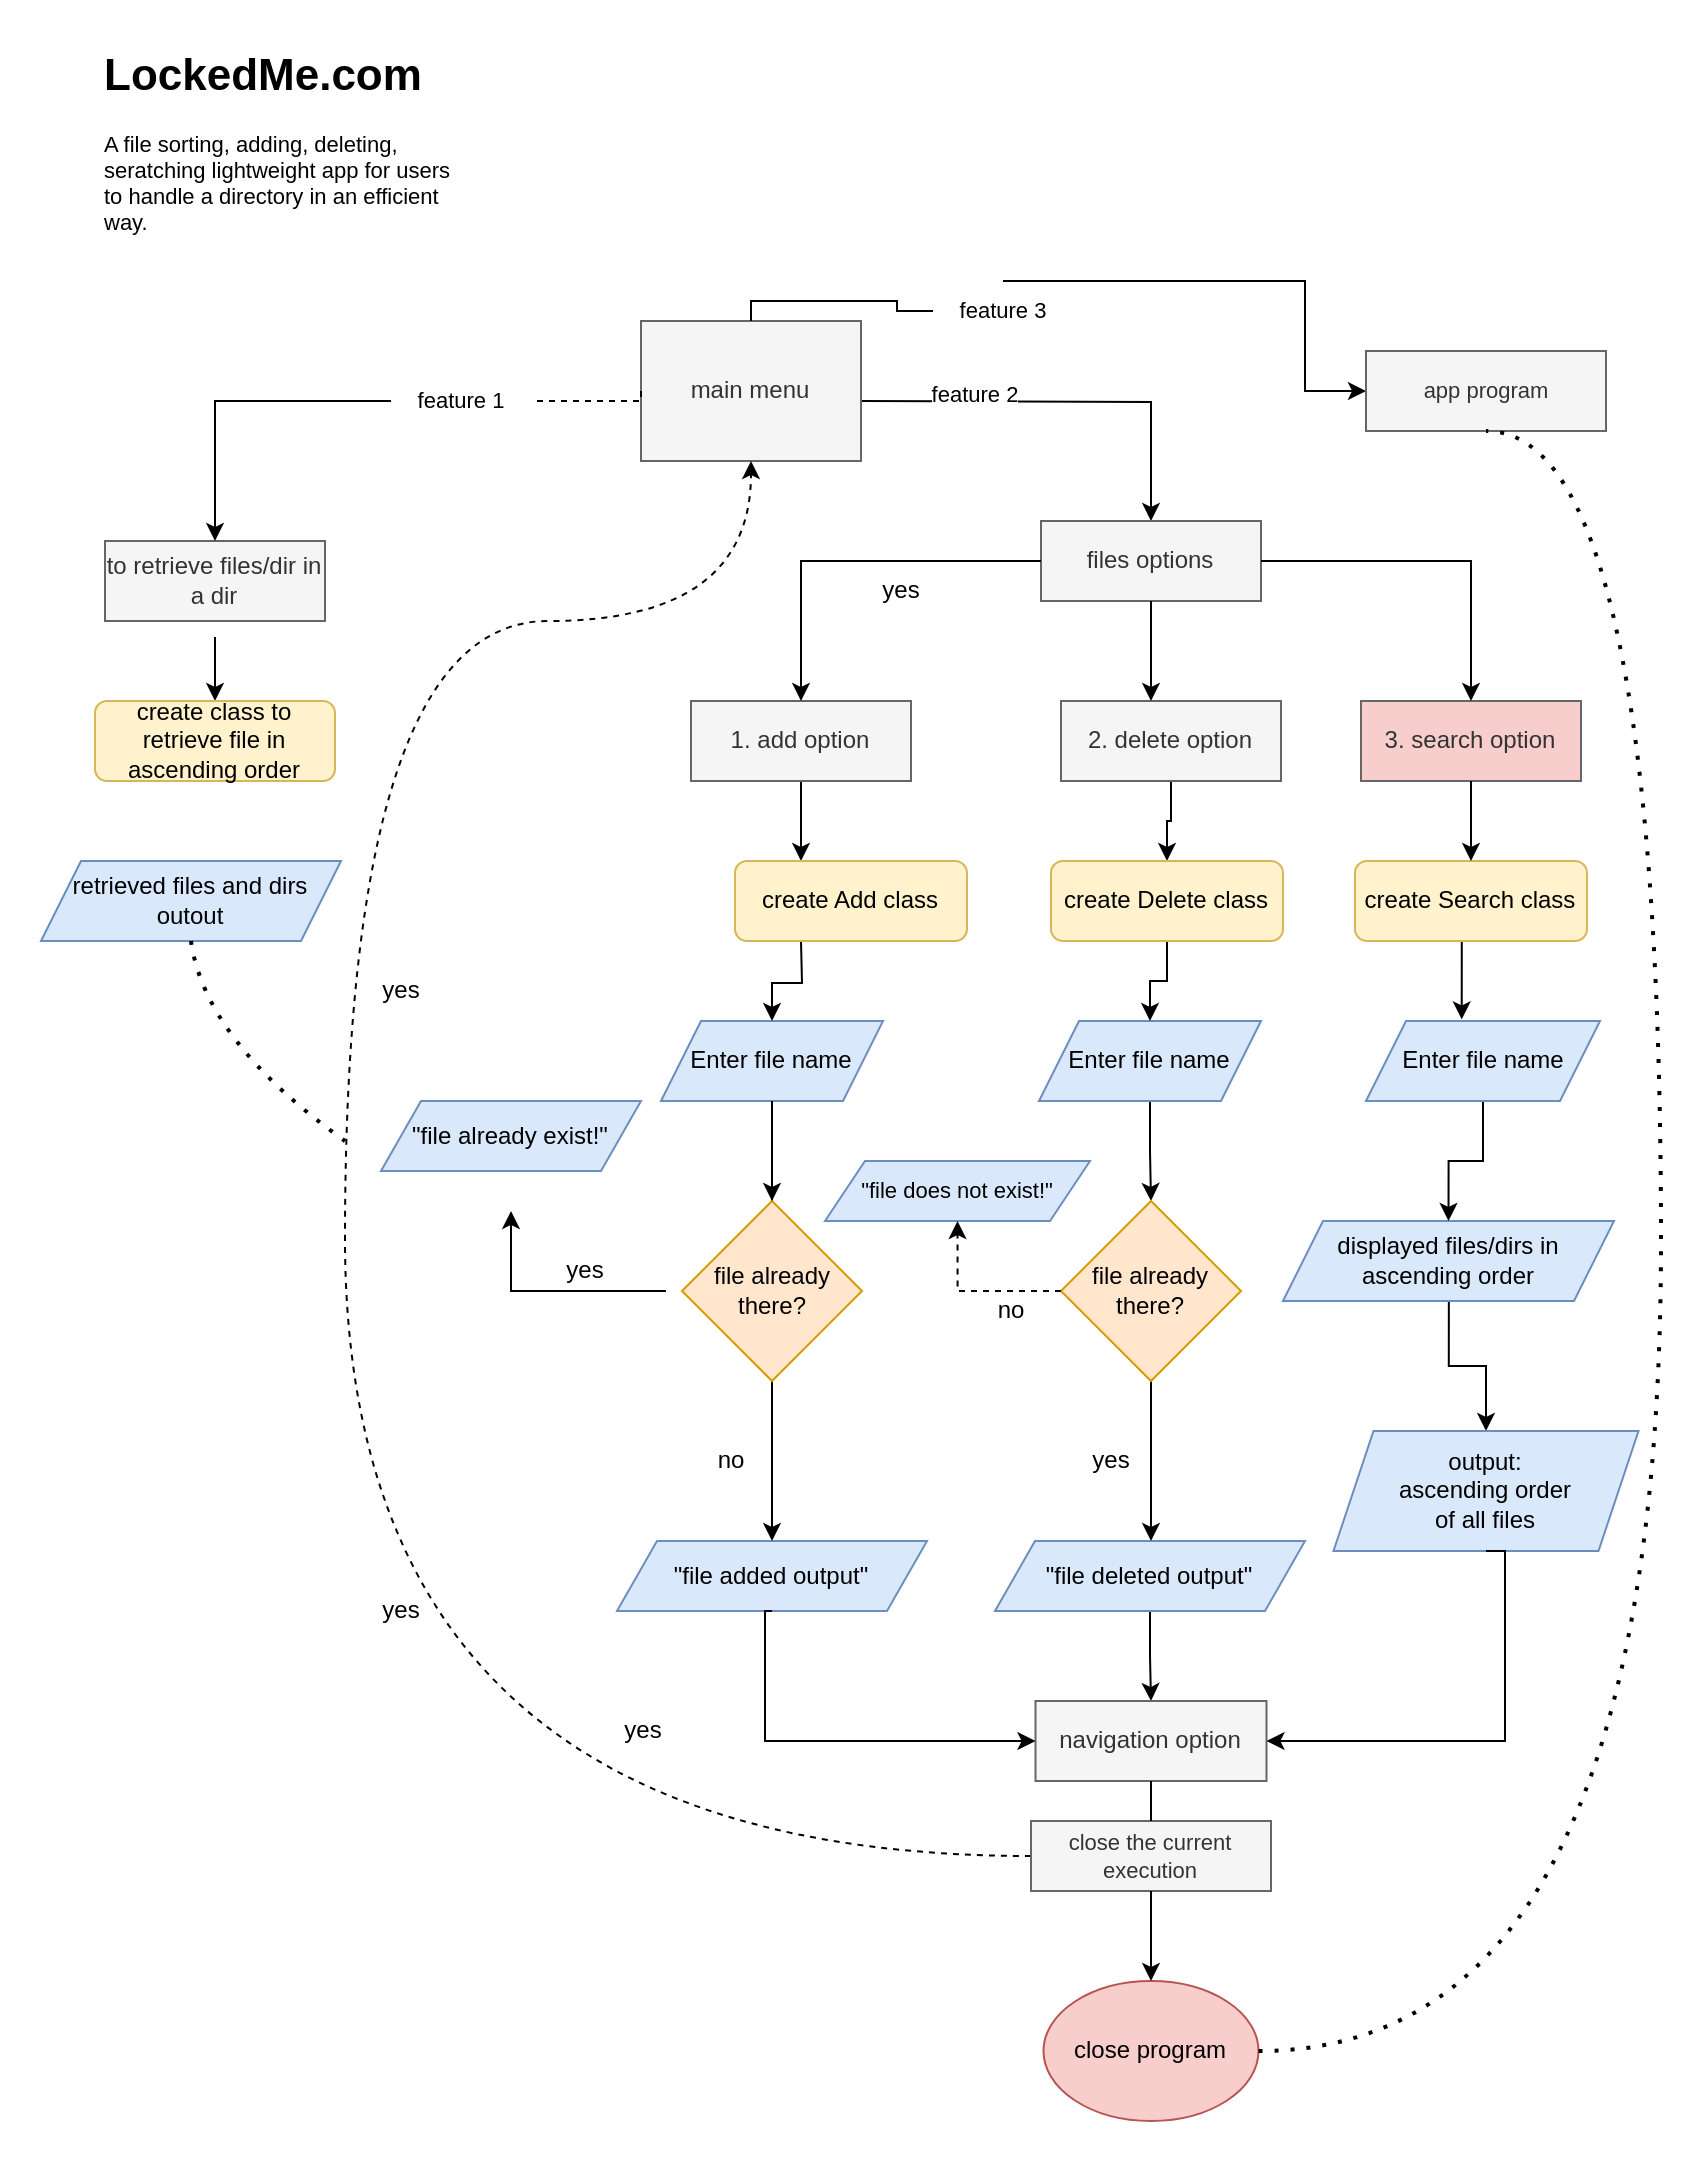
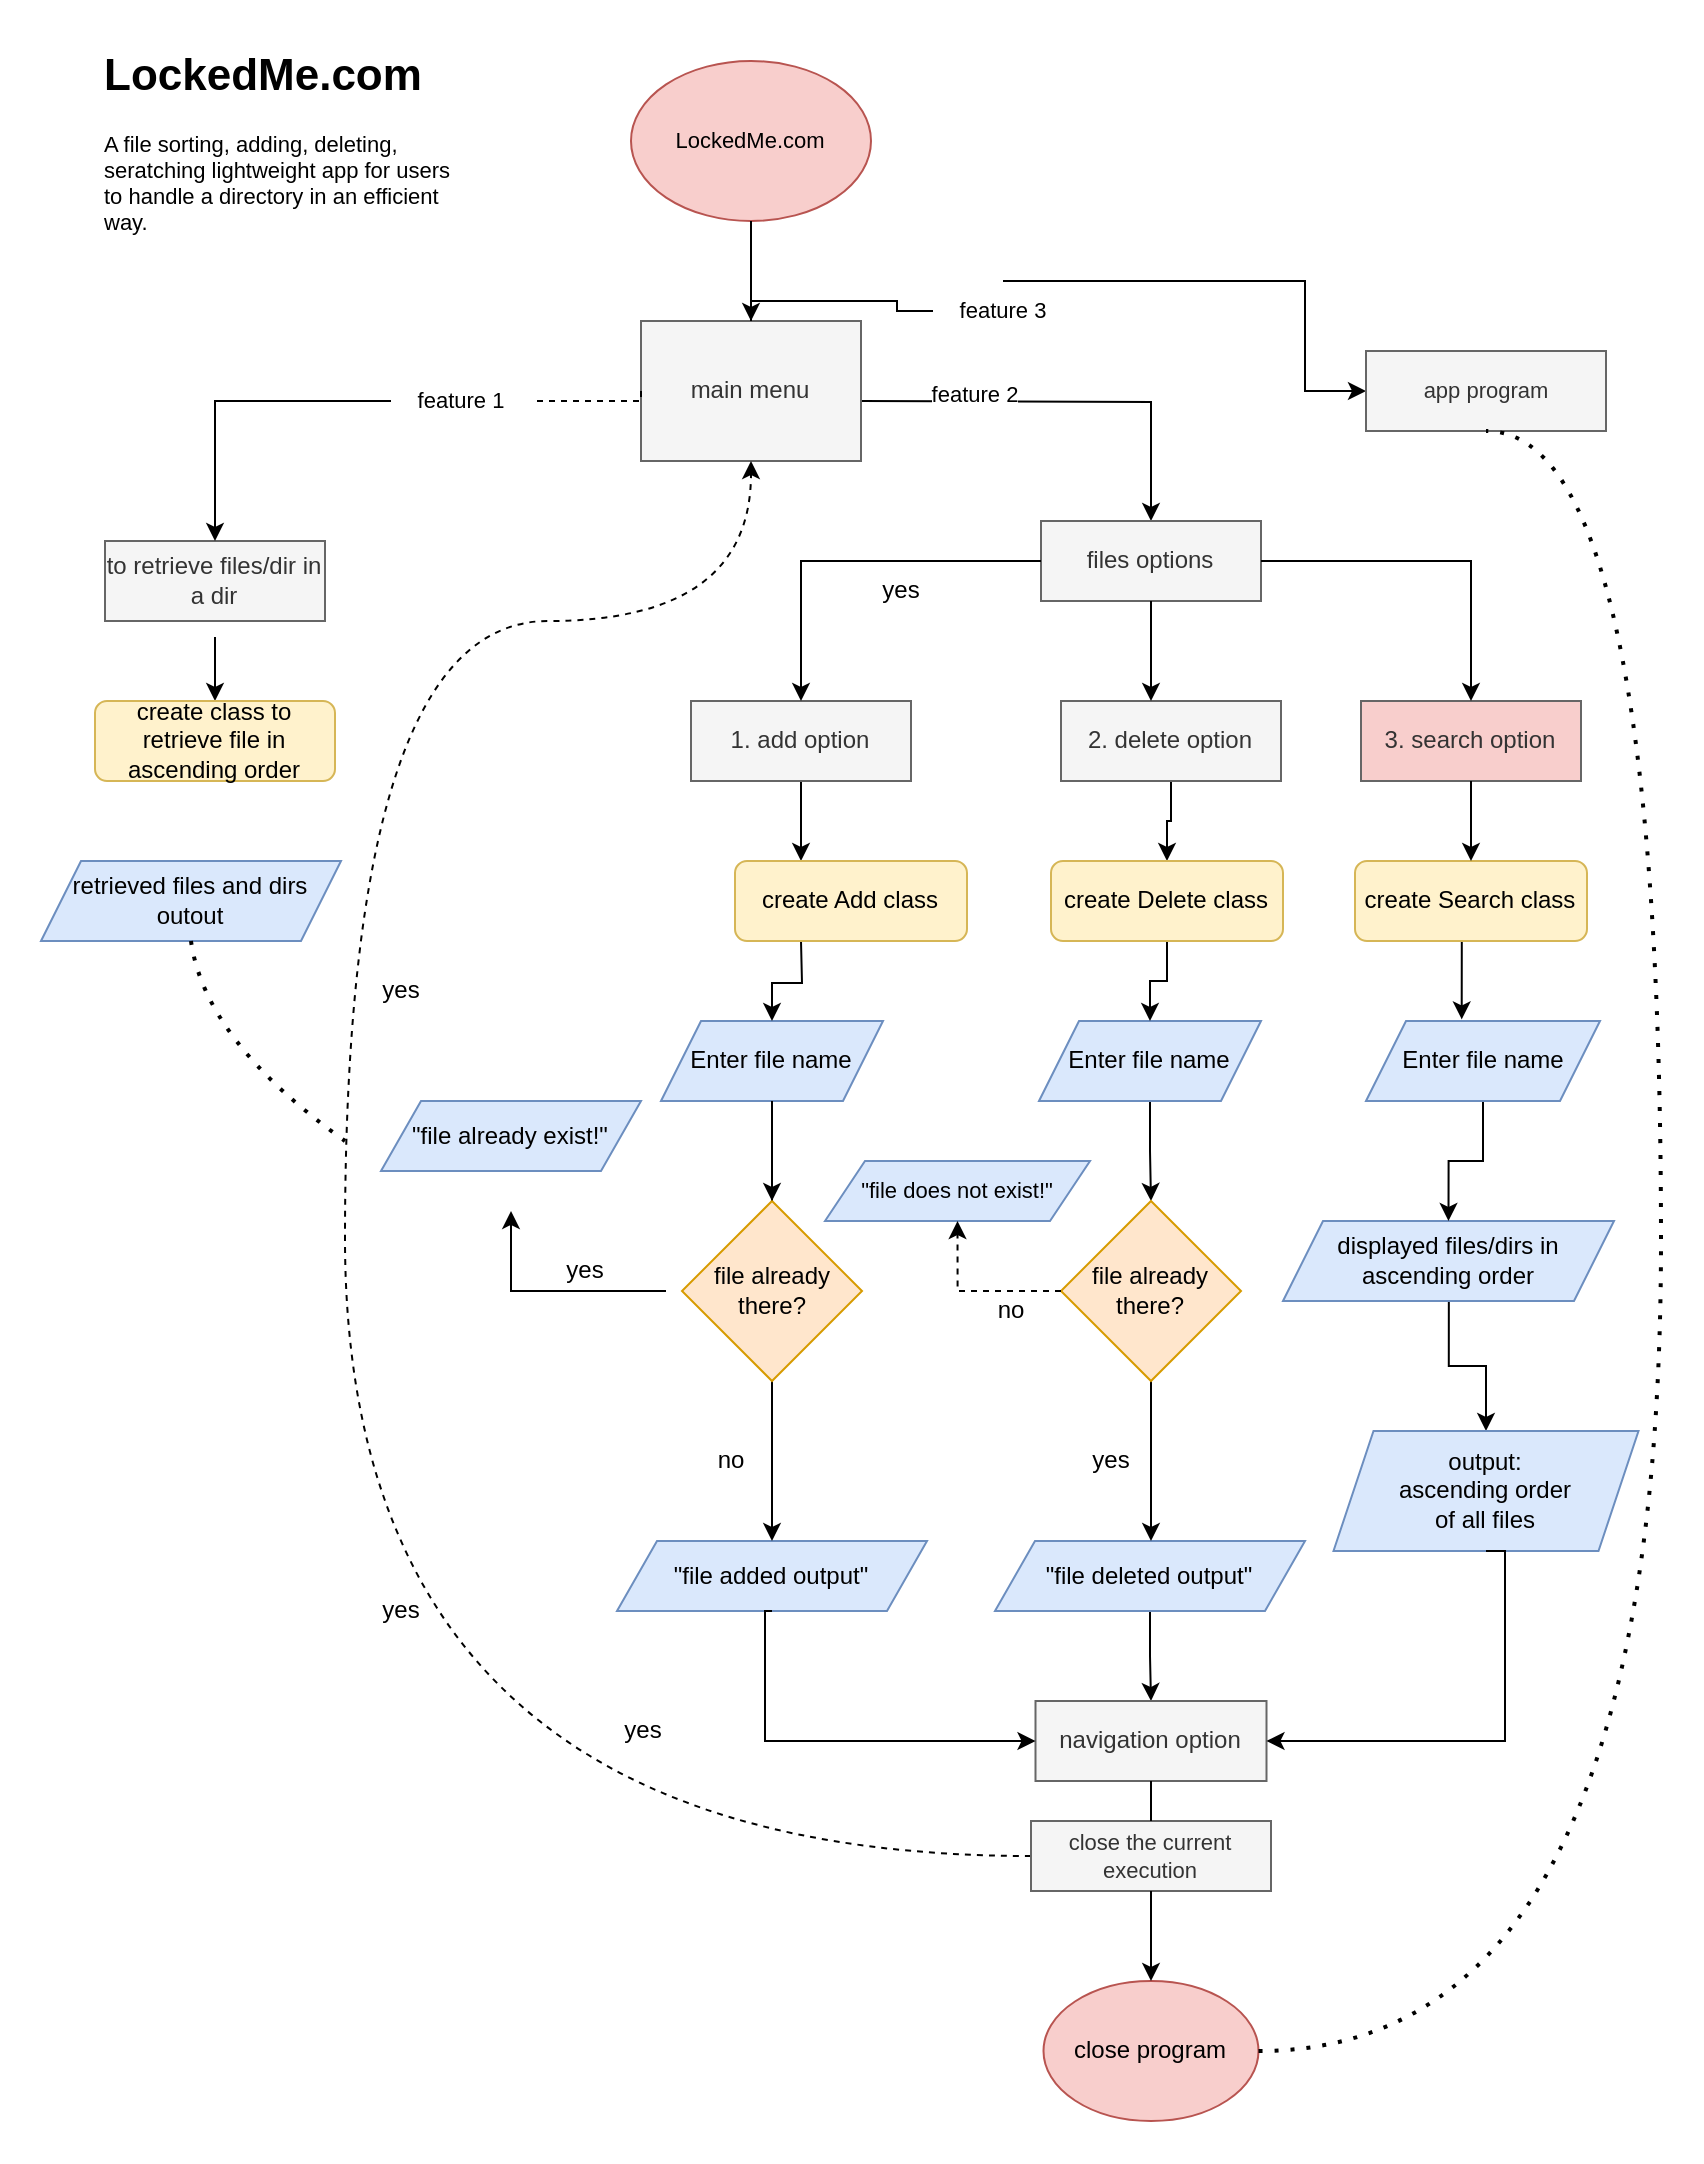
none -> (751, 141)
none -> (751, 259)
